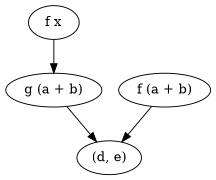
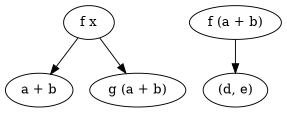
none -> (39, 90)
(79, 121) -> none
